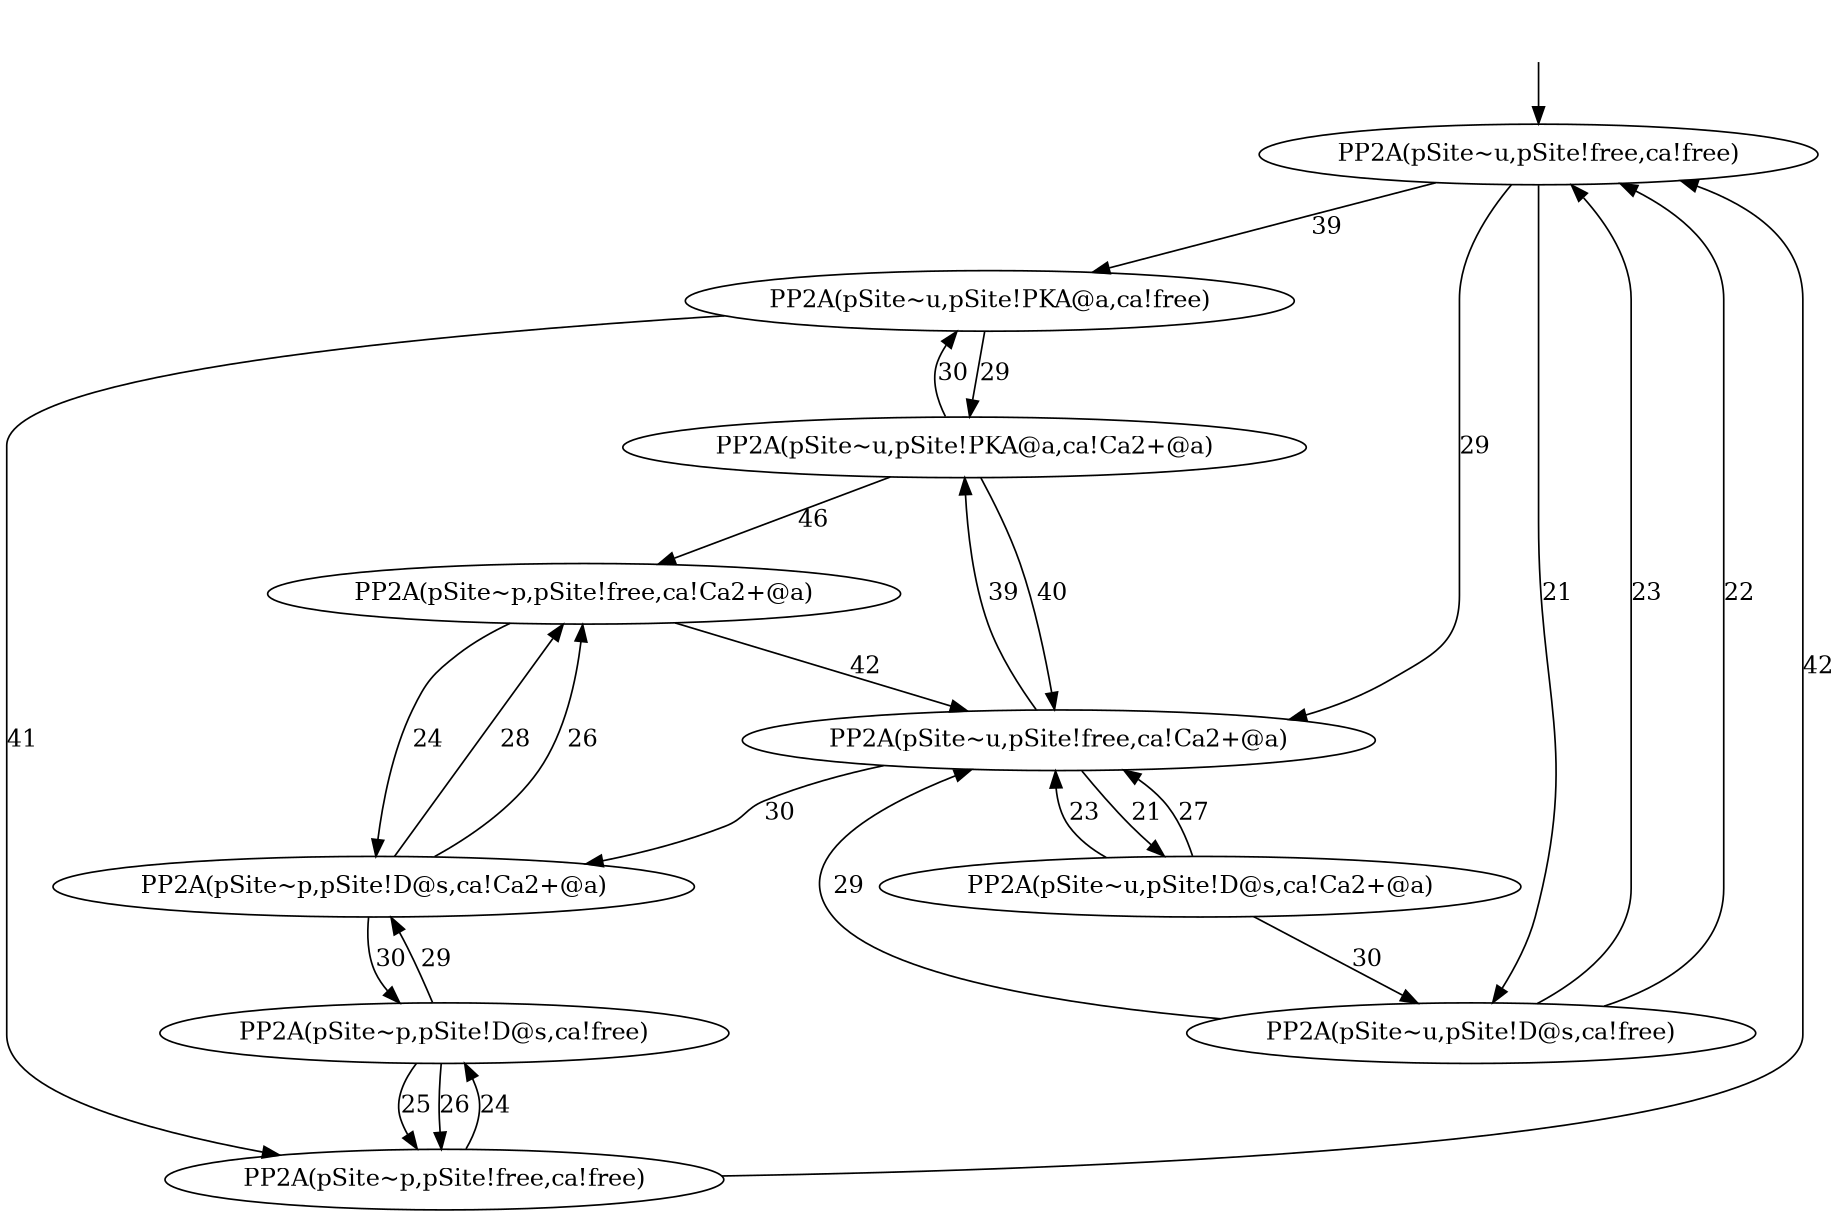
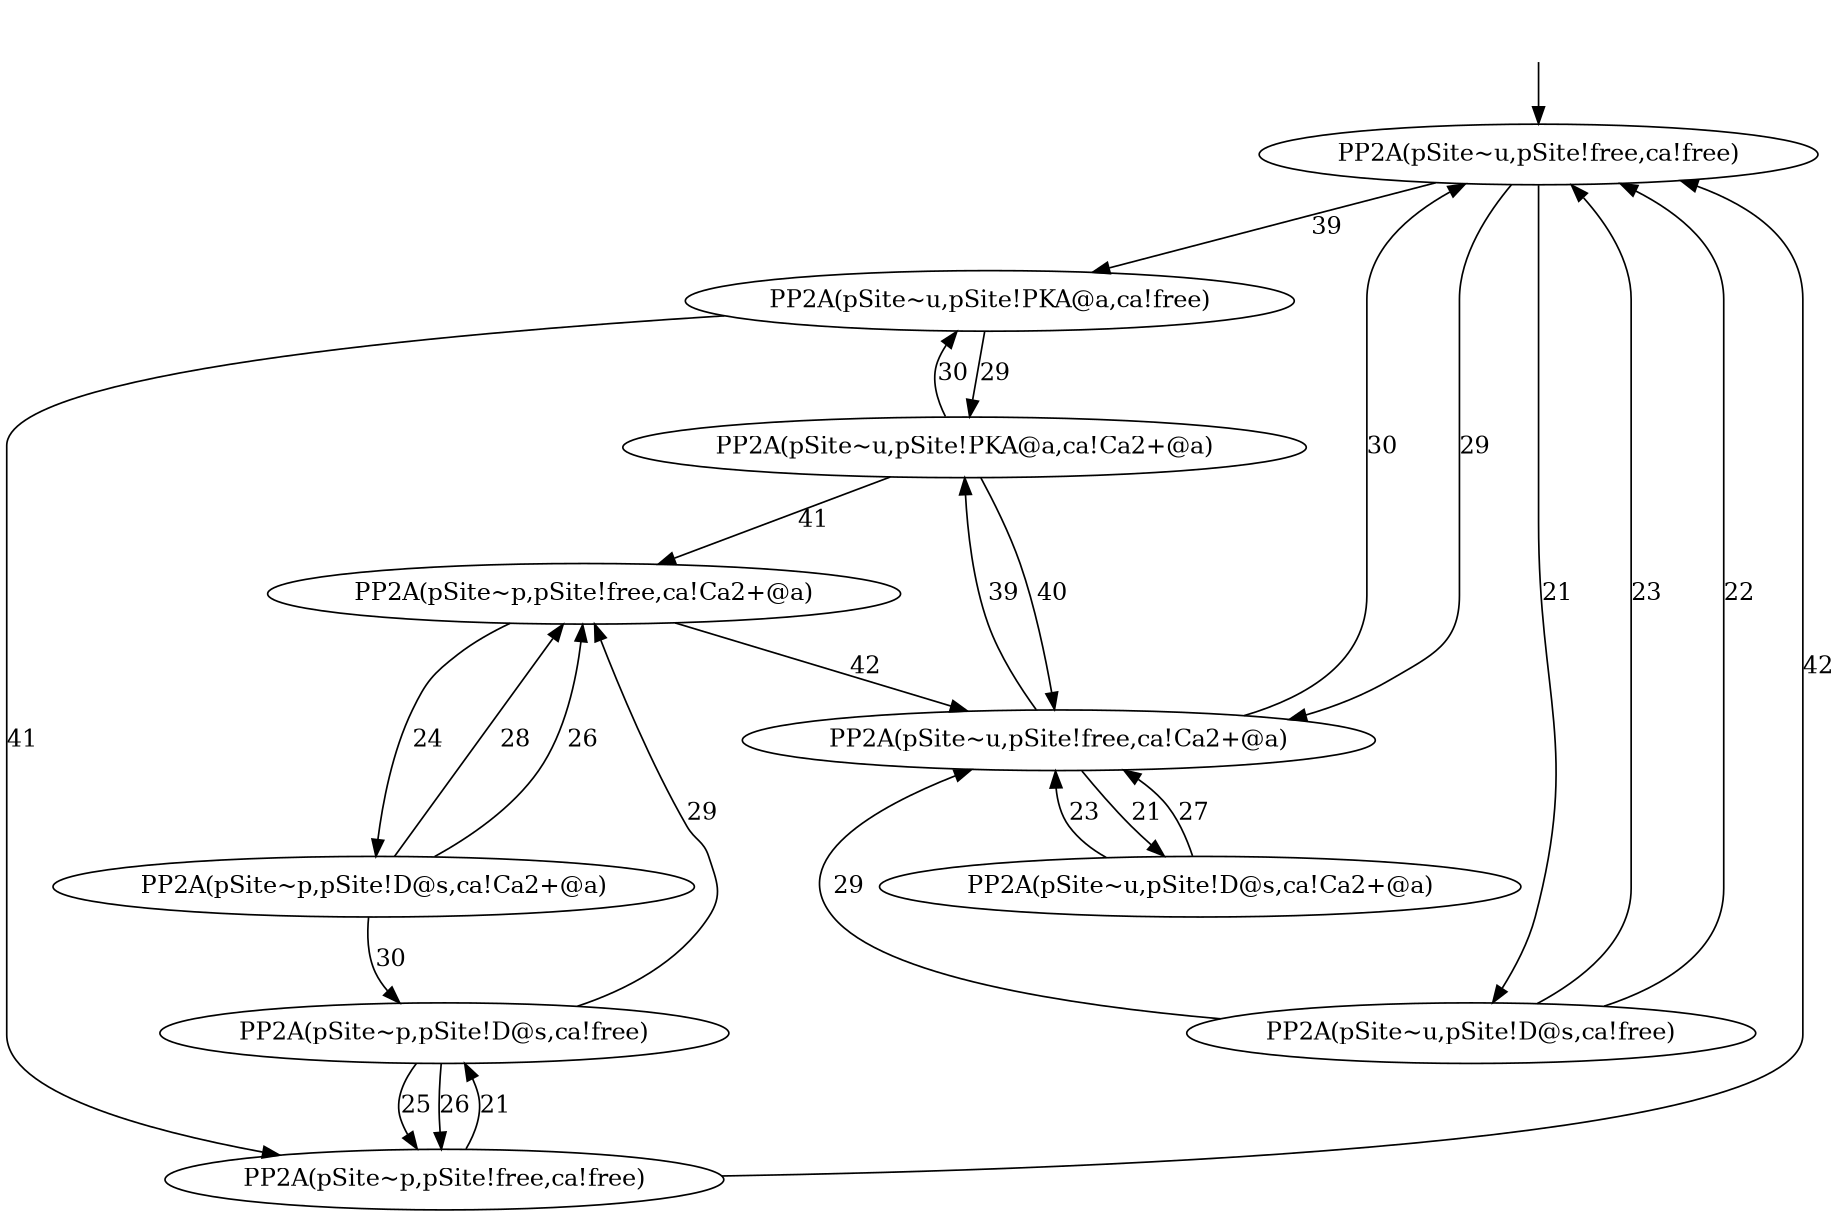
(814, 521) -> (814, 521)
(744, 815) -> (1367, 469)
(1328, 956) -> none
(417, 967) -> (705, 848)
(496, 1106) -> (496, 1106)
